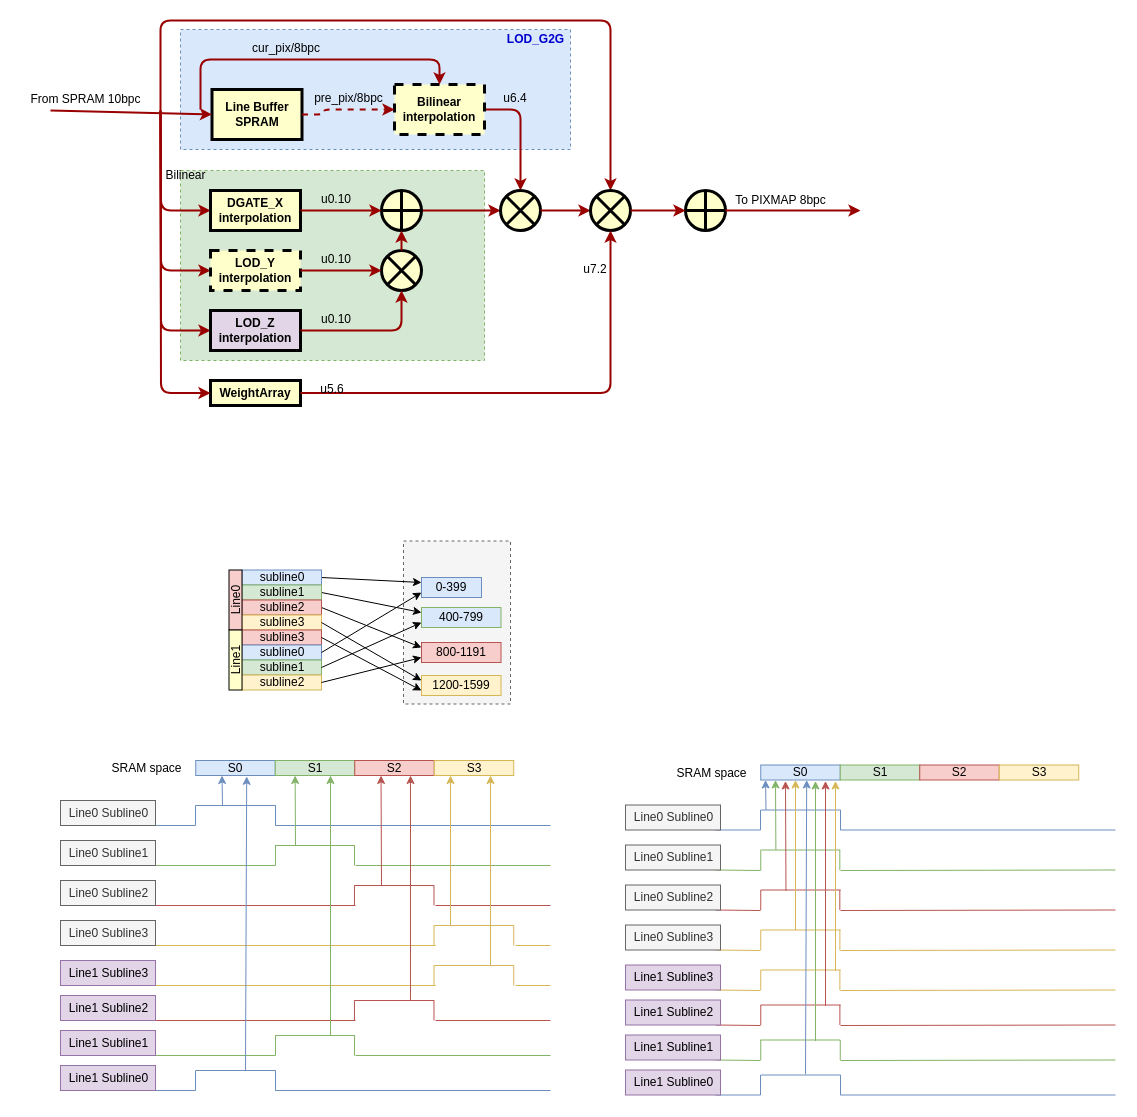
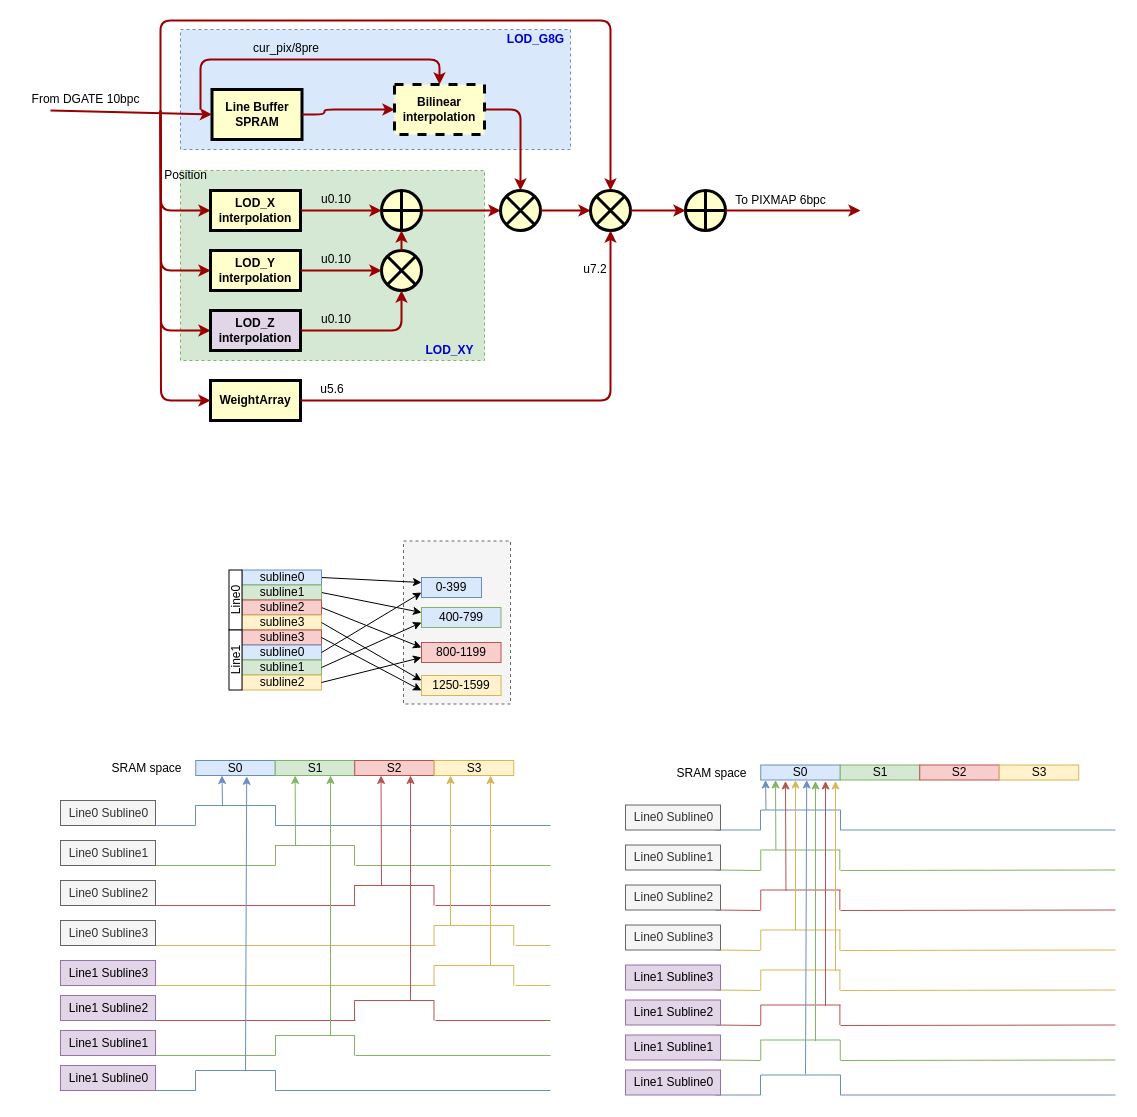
(536, 40) -> (536, 40)
(286, 48) -> (286, 48)
(86, 100) -> (86, 100)
(349, 100) -> none
(516, 100) -> none
(345, 110) -> (345, 110)
(186, 176) -> (186, 176)
(781, 201) -> (781, 201)
(256, 211) -> (256, 211)
(256, 271) -> (256, 271)
none -> (450, 351)
(256, 393) -> (256, 401)
(236, 600) -> (236, 600)
(462, 653) -> (462, 653)
(236, 660) -> (236, 660)
(462, 686) -> (462, 686)
